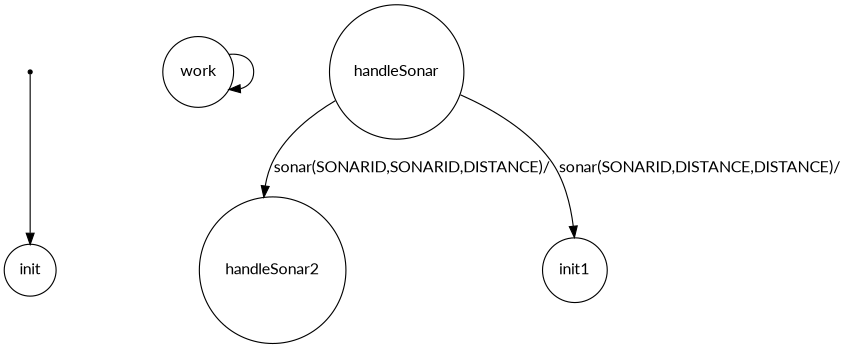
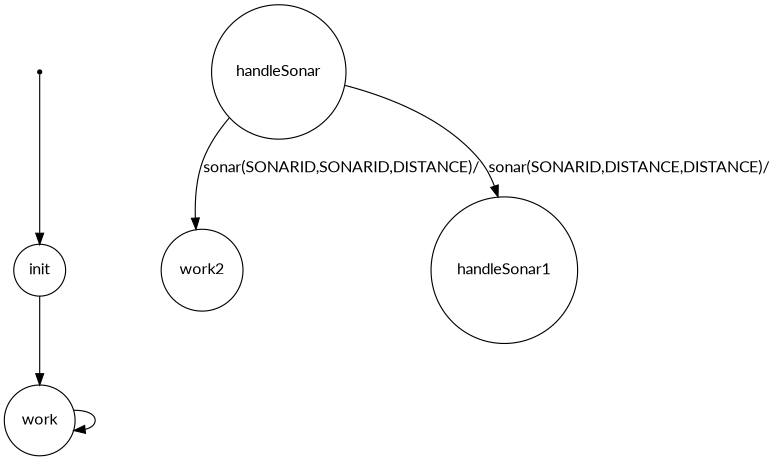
(273, 270) -> (202, 270)
(575, 270) -> (504, 270)
none -> (40, 335)
